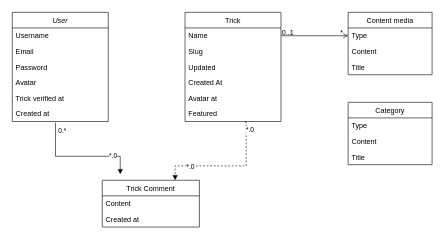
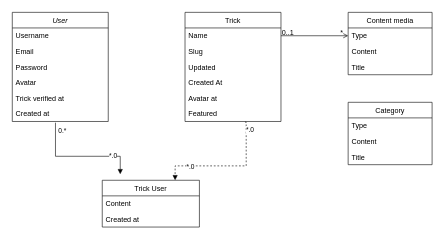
(151, 188) -> (151, 188)
